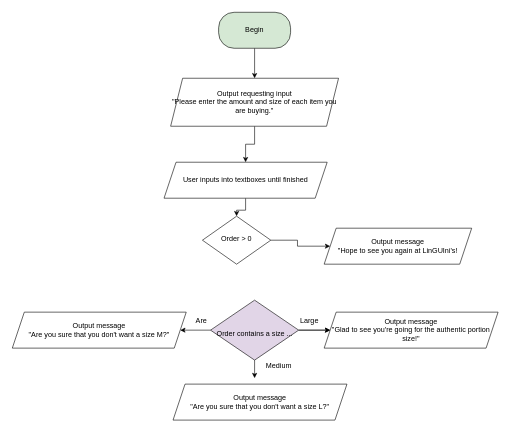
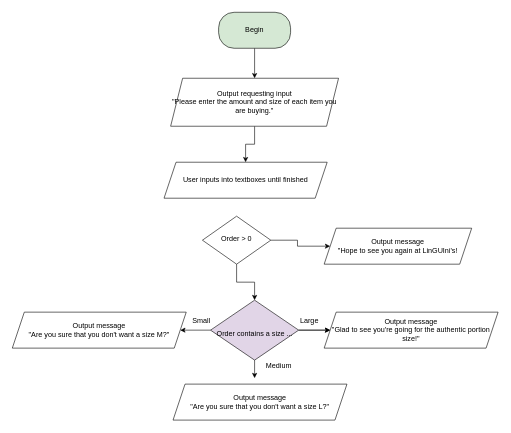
(246, 209) -> none
none -> (237, 273)
(202, 321) -> (202, 321)
